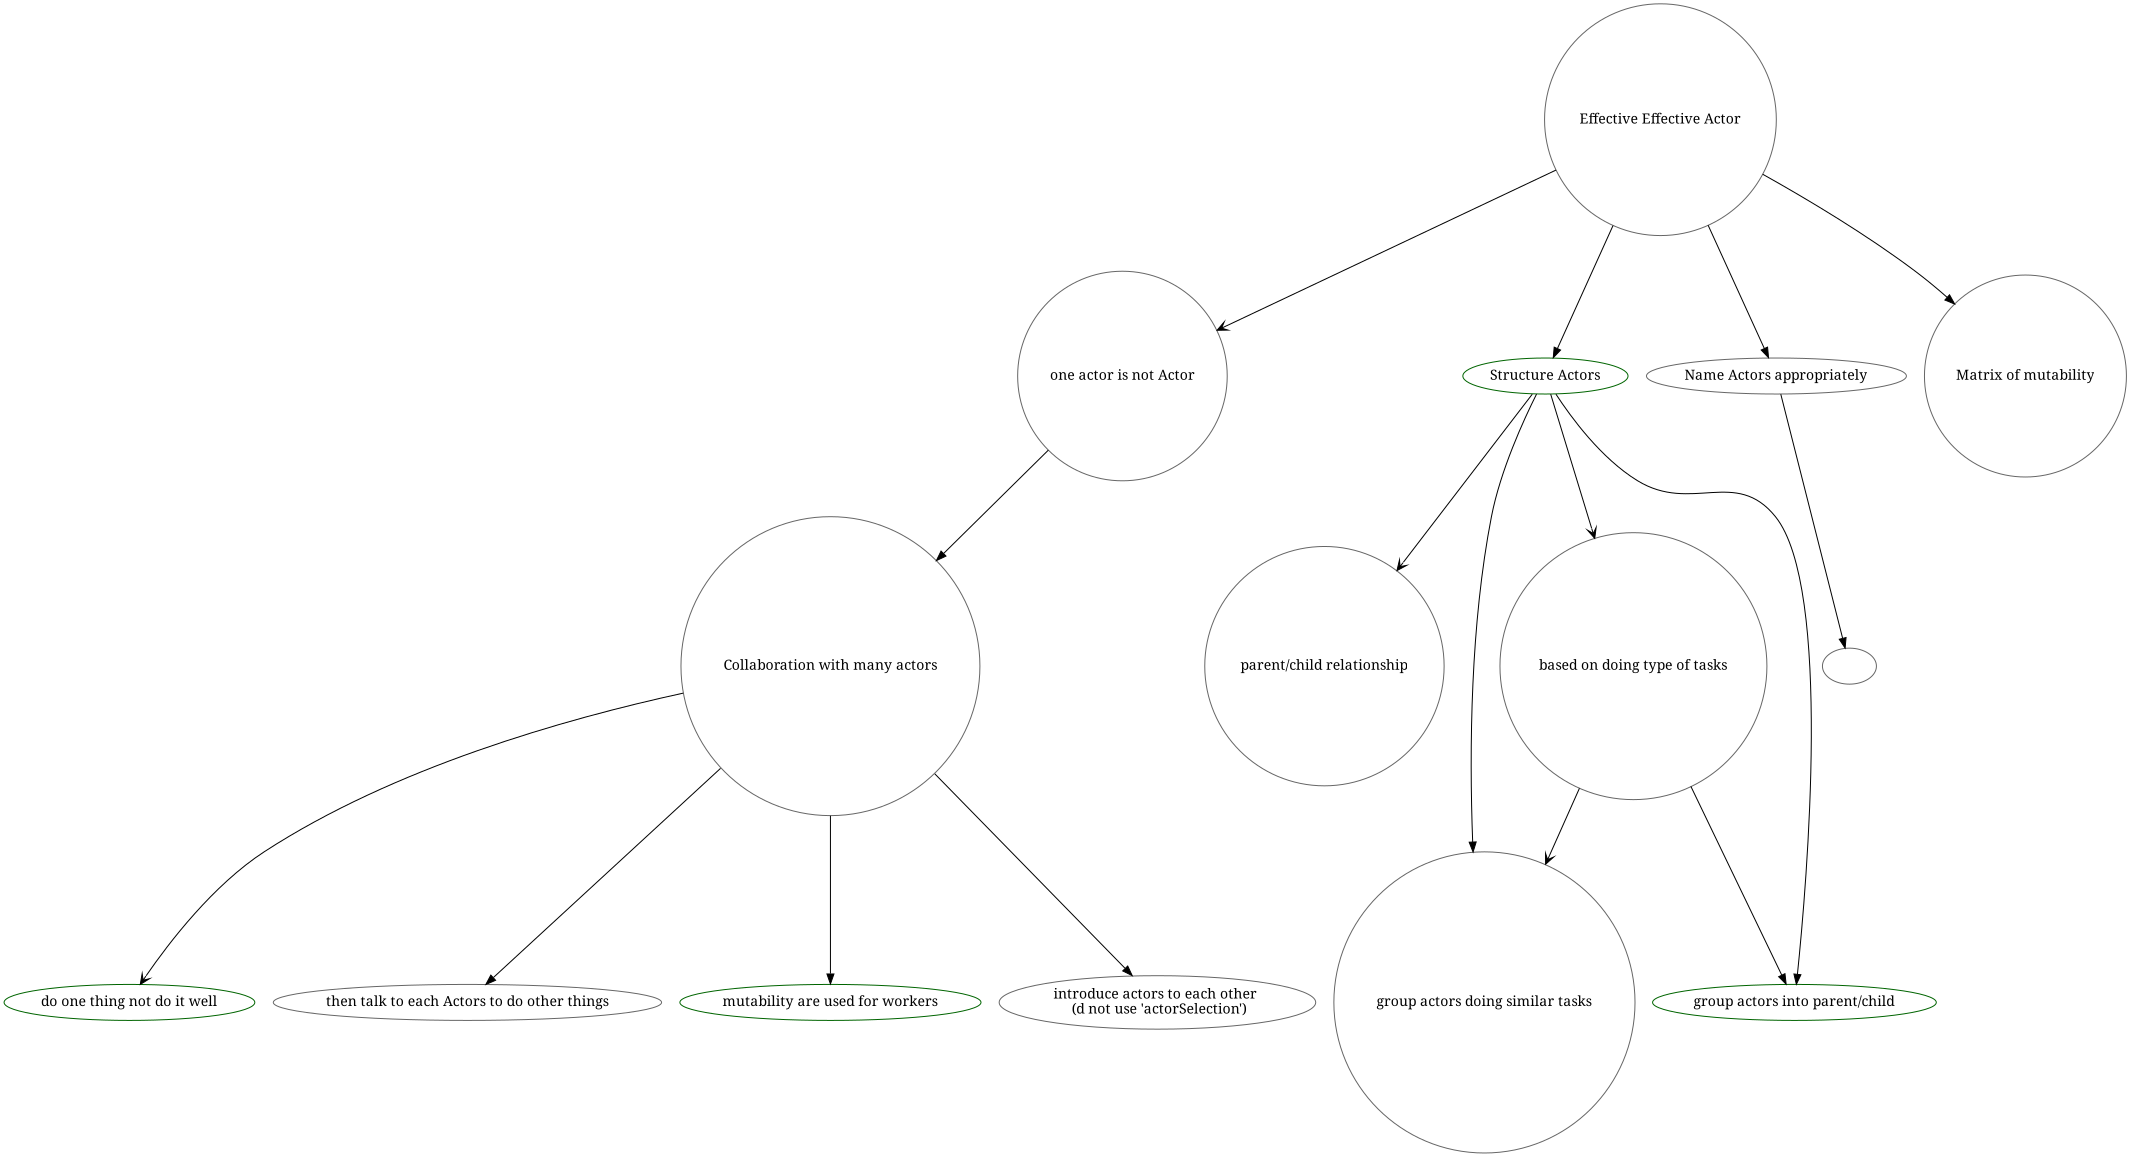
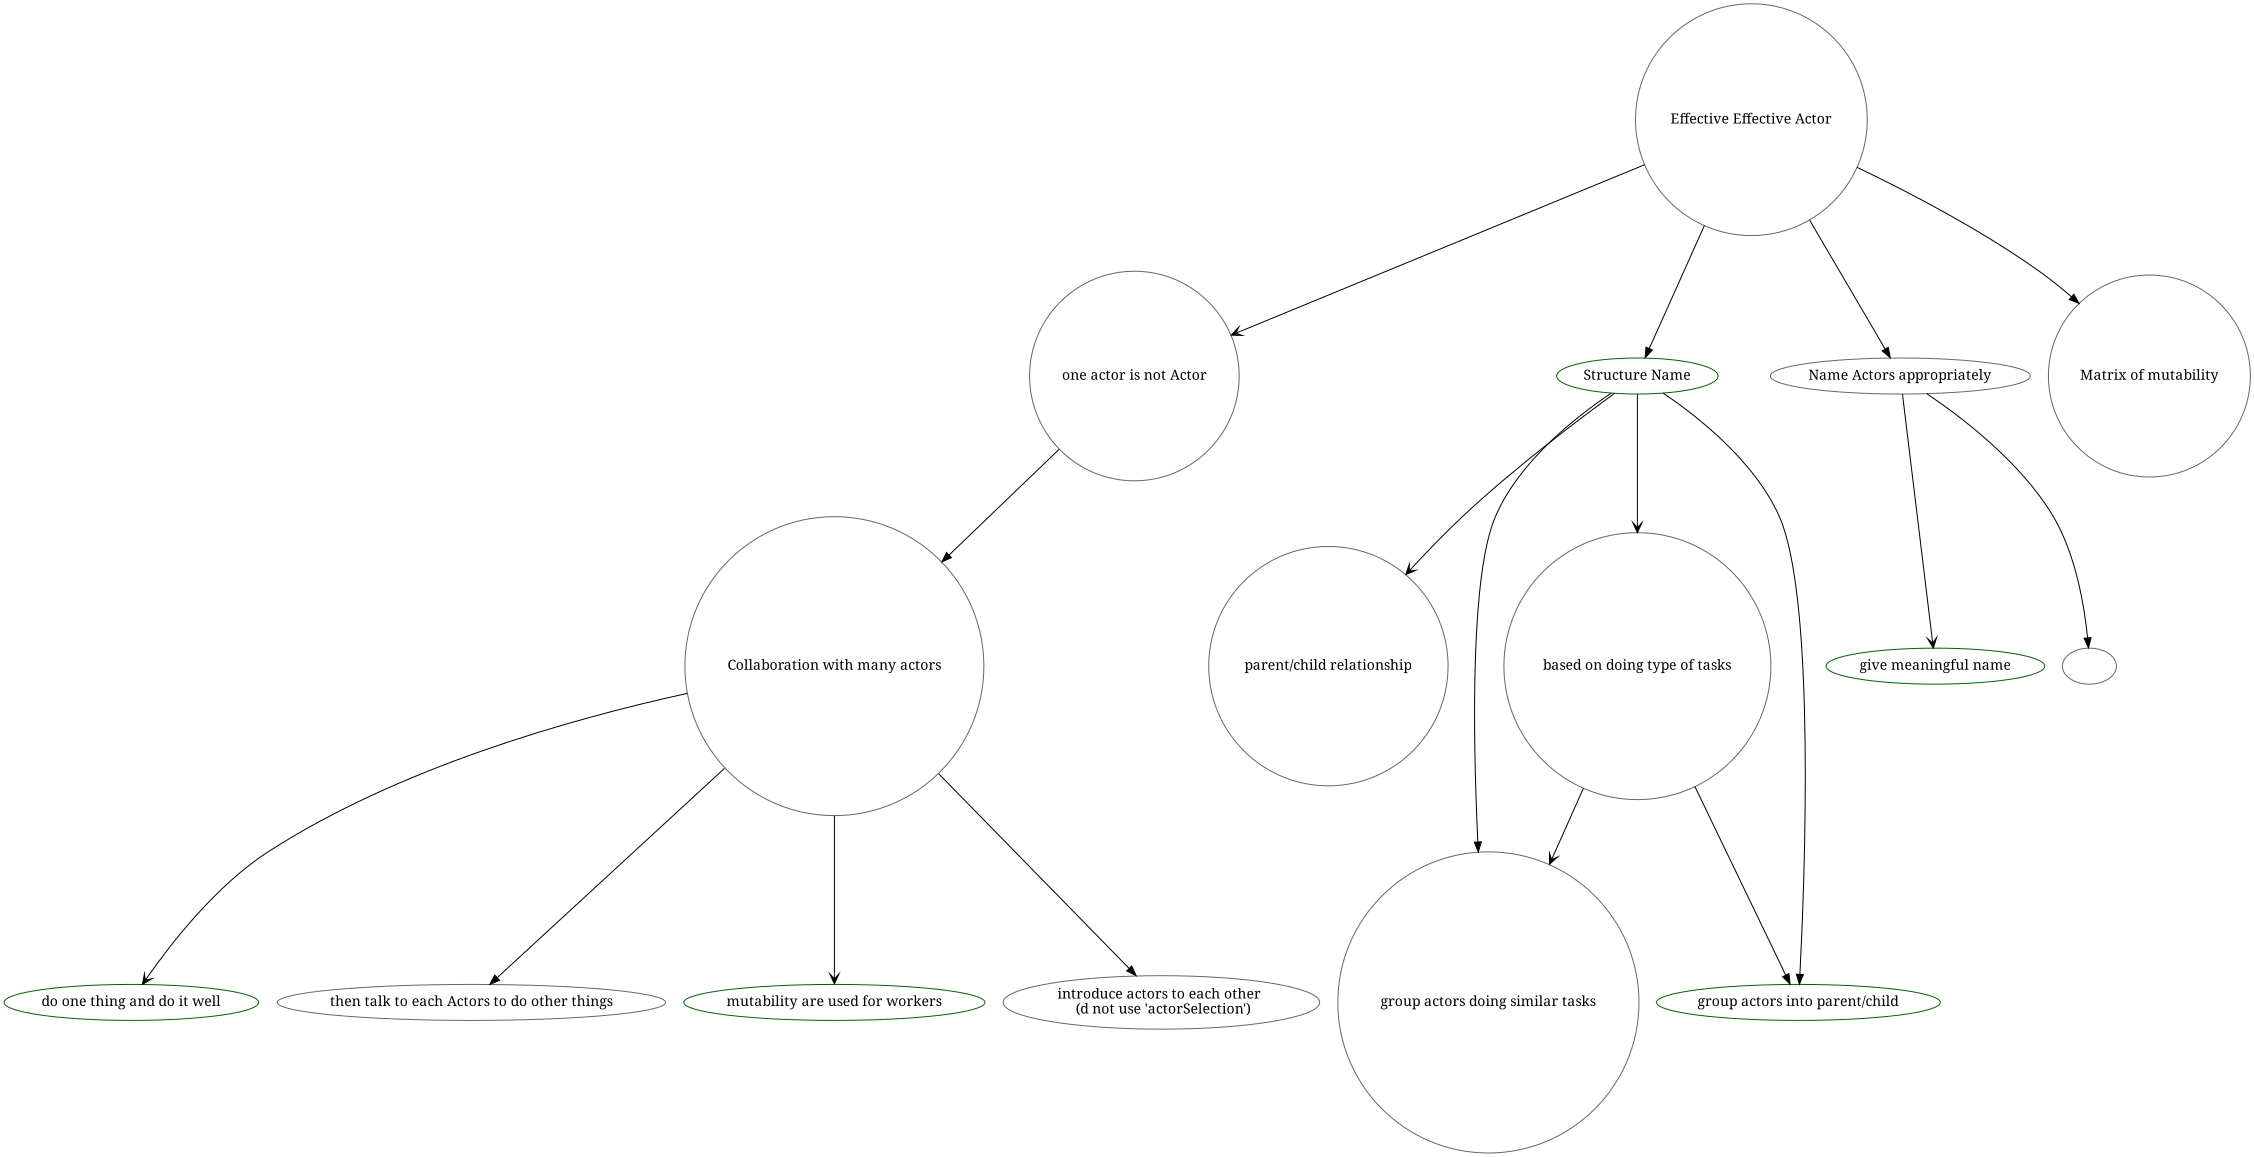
(1545, 376) -> (1637, 376)
none -> (1935, 666)
(830, 895) -> (834, 895)
(129, 1002) -> (131, 1002)
